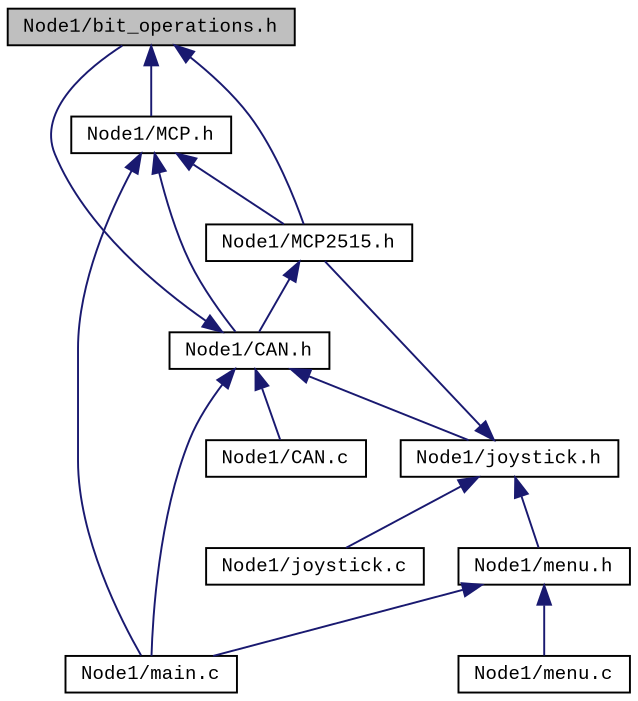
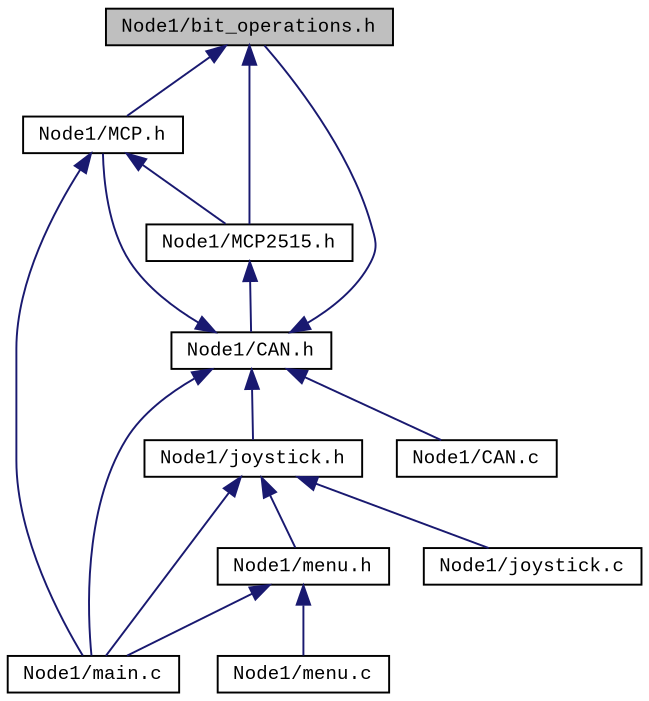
(187, 257) -> (125, 253)
(403, 343) -> (167, 574)
